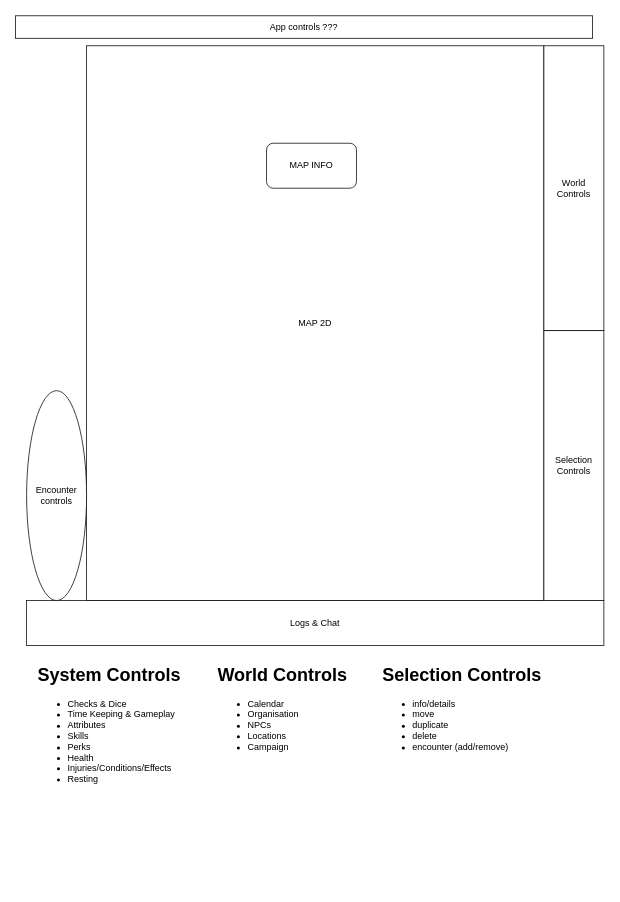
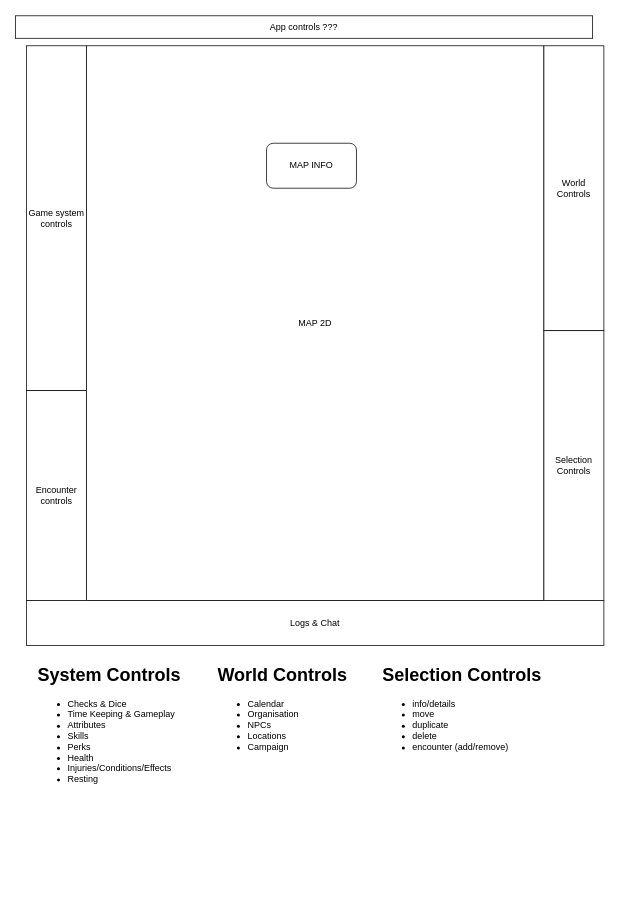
none -> (57, 218)
(57, 495) -> (57, 495)
